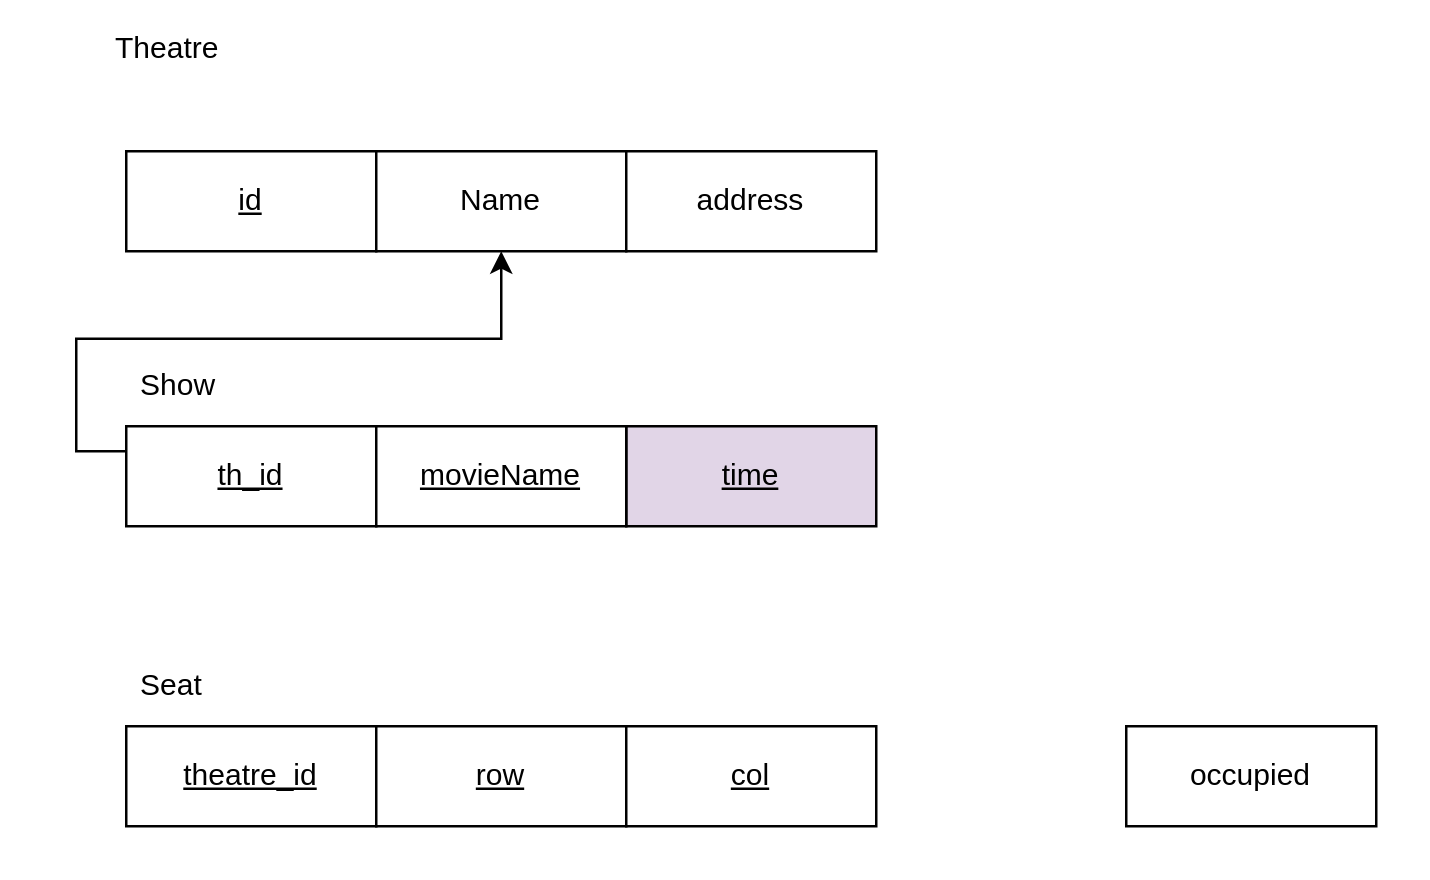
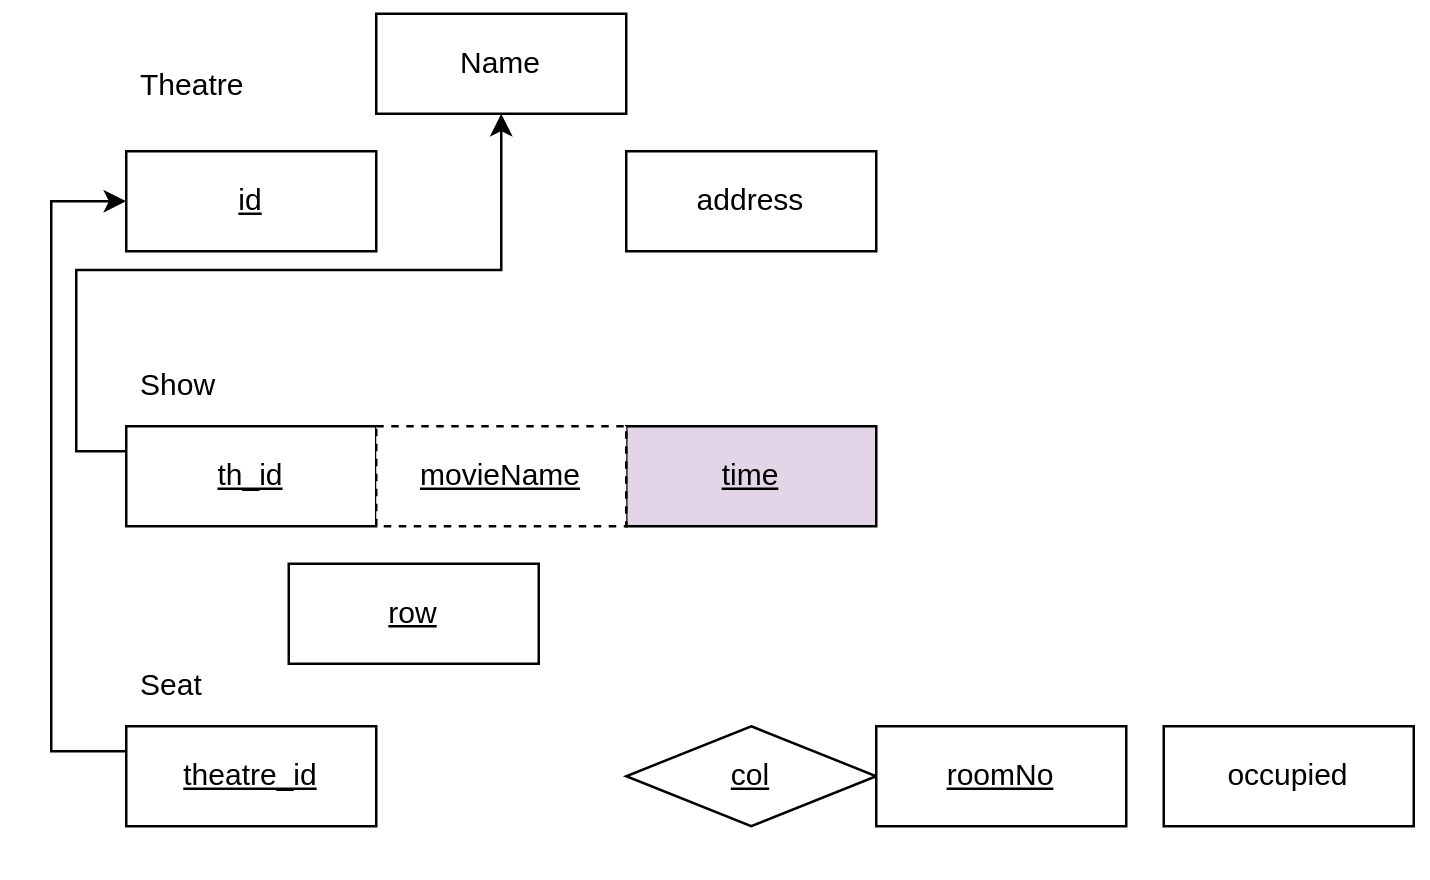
(189, 51) -> (214, 89)
(501, 201) -> (501, 64)
(501, 476) -> (501, 476)
none -> (51, 484)
(501, 776) -> (414, 614)
(751, 776) -> (751, 776)
none -> (1001, 776)
(1251, 776) -> (1289, 776)
